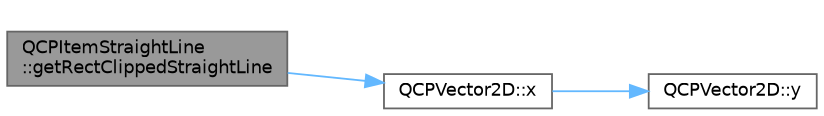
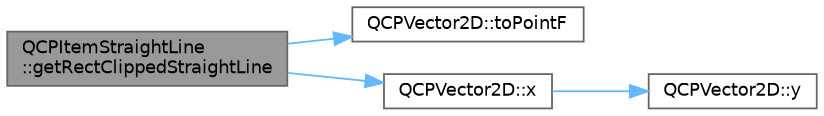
none -> (468, 24)
